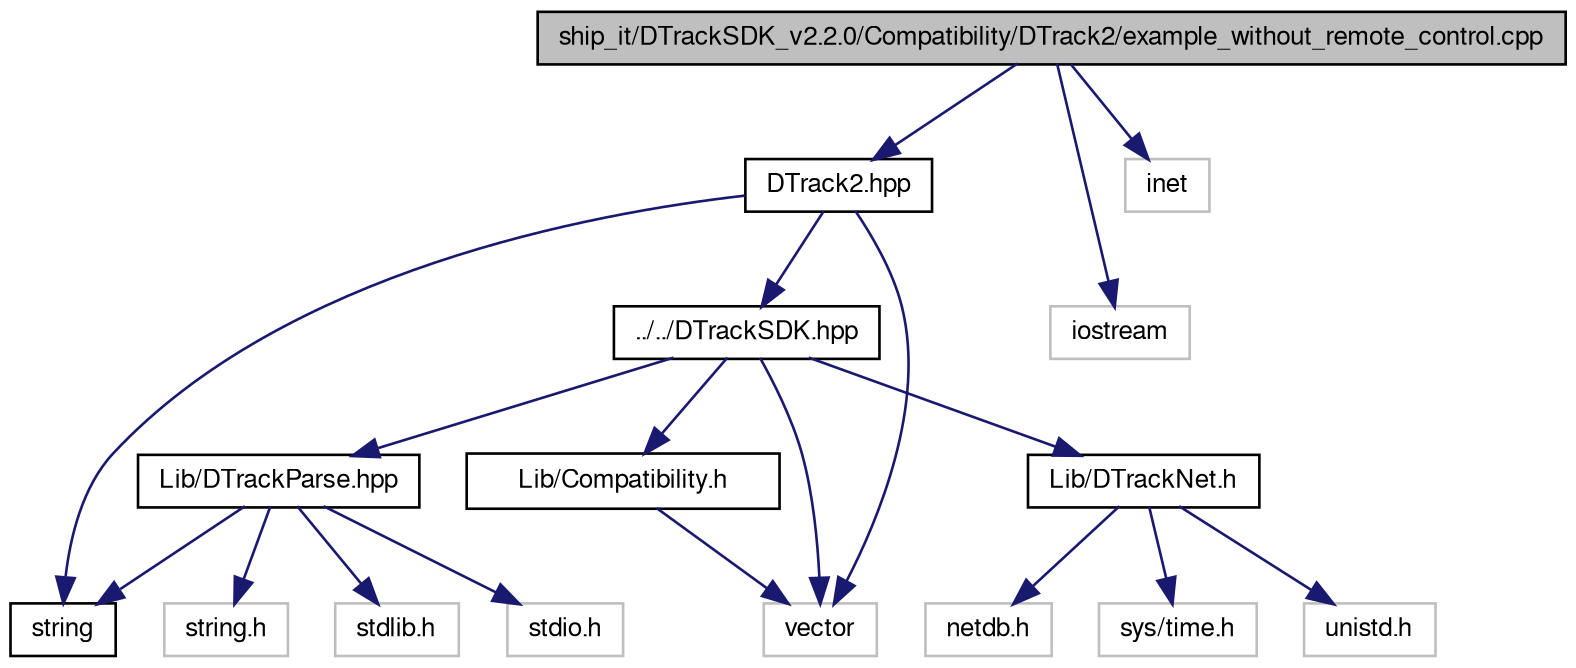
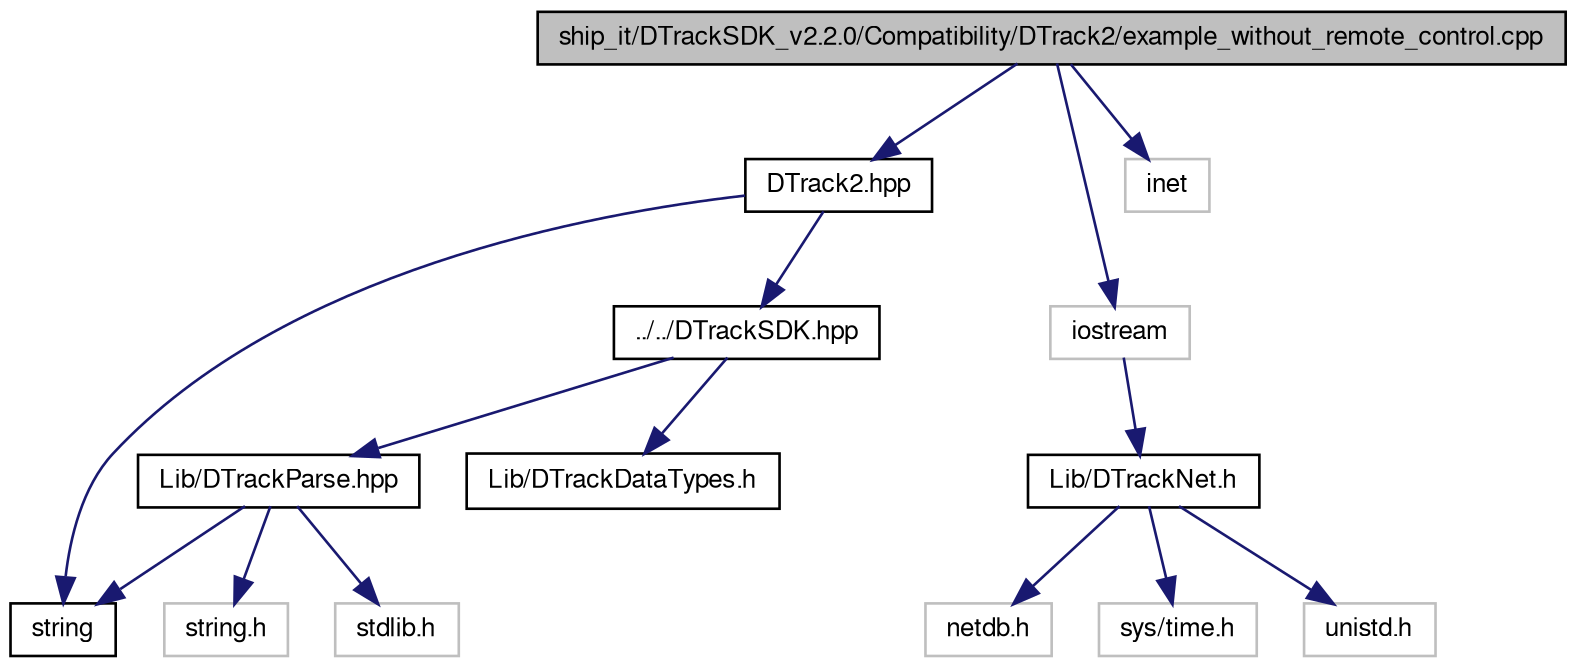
(932, 402) -> (1130, 394)
(623, 481) -> (623, 481)
(565, 630) -> none
(820, 630) -> none
